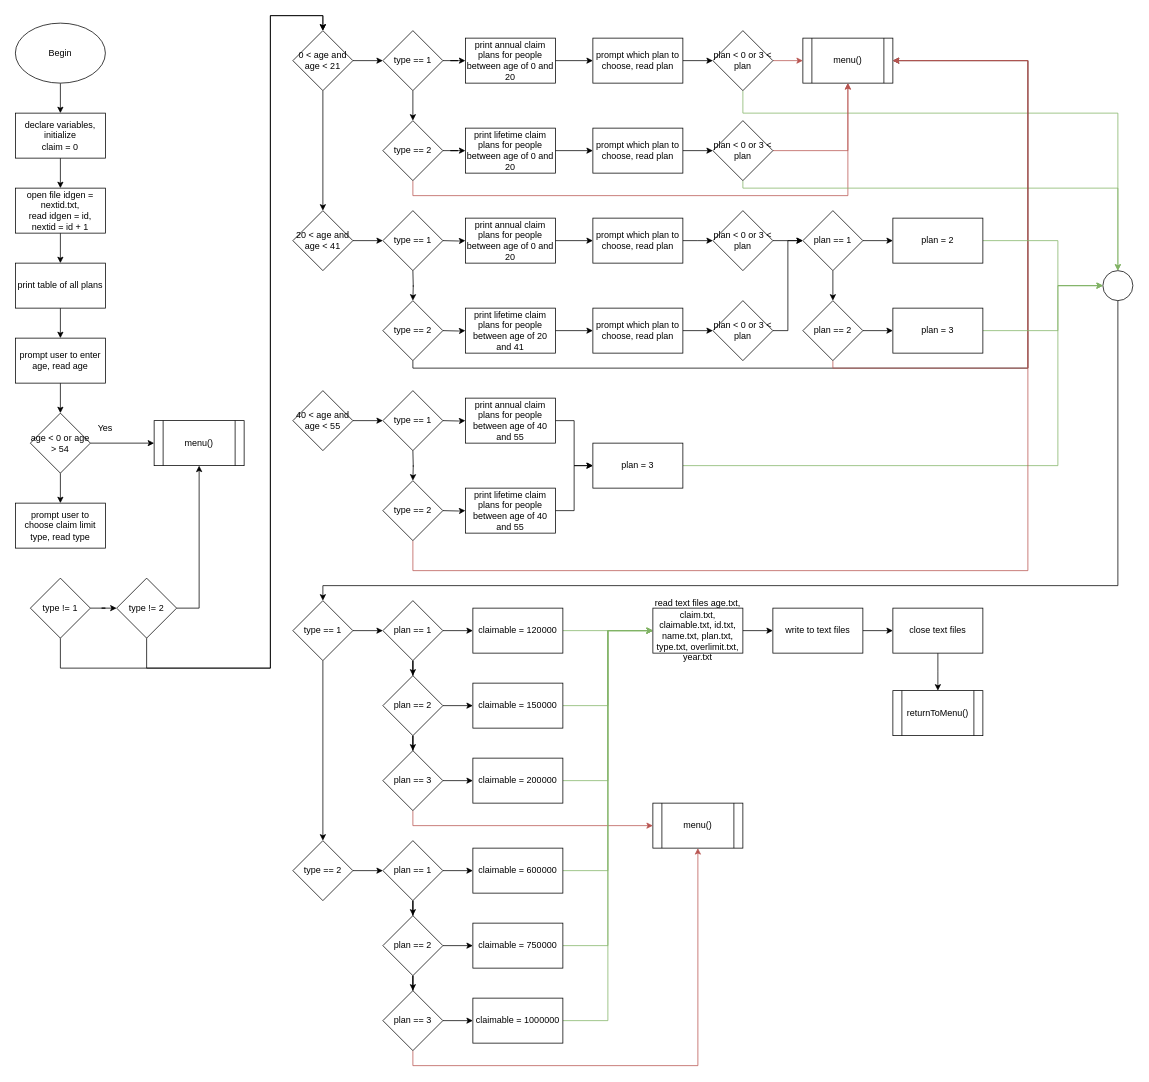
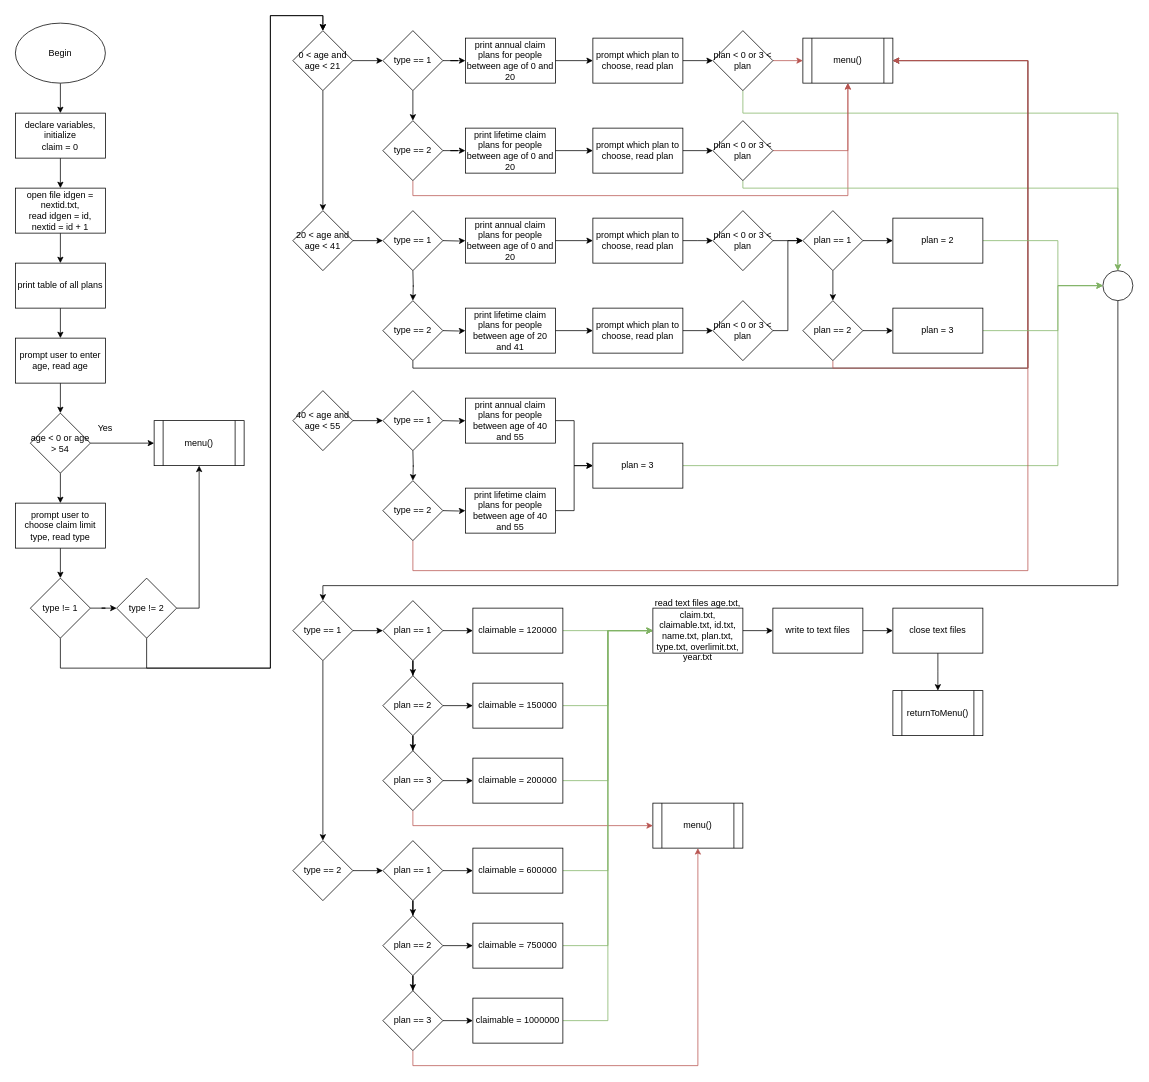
none -> (60, 560)
